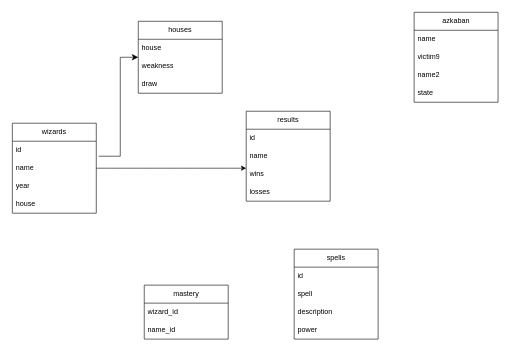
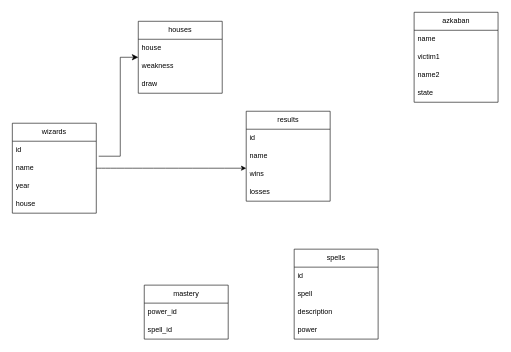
(430, 57) -> (430, 57)
(164, 312) -> (163, 312)
(161, 330) -> (161, 330)
